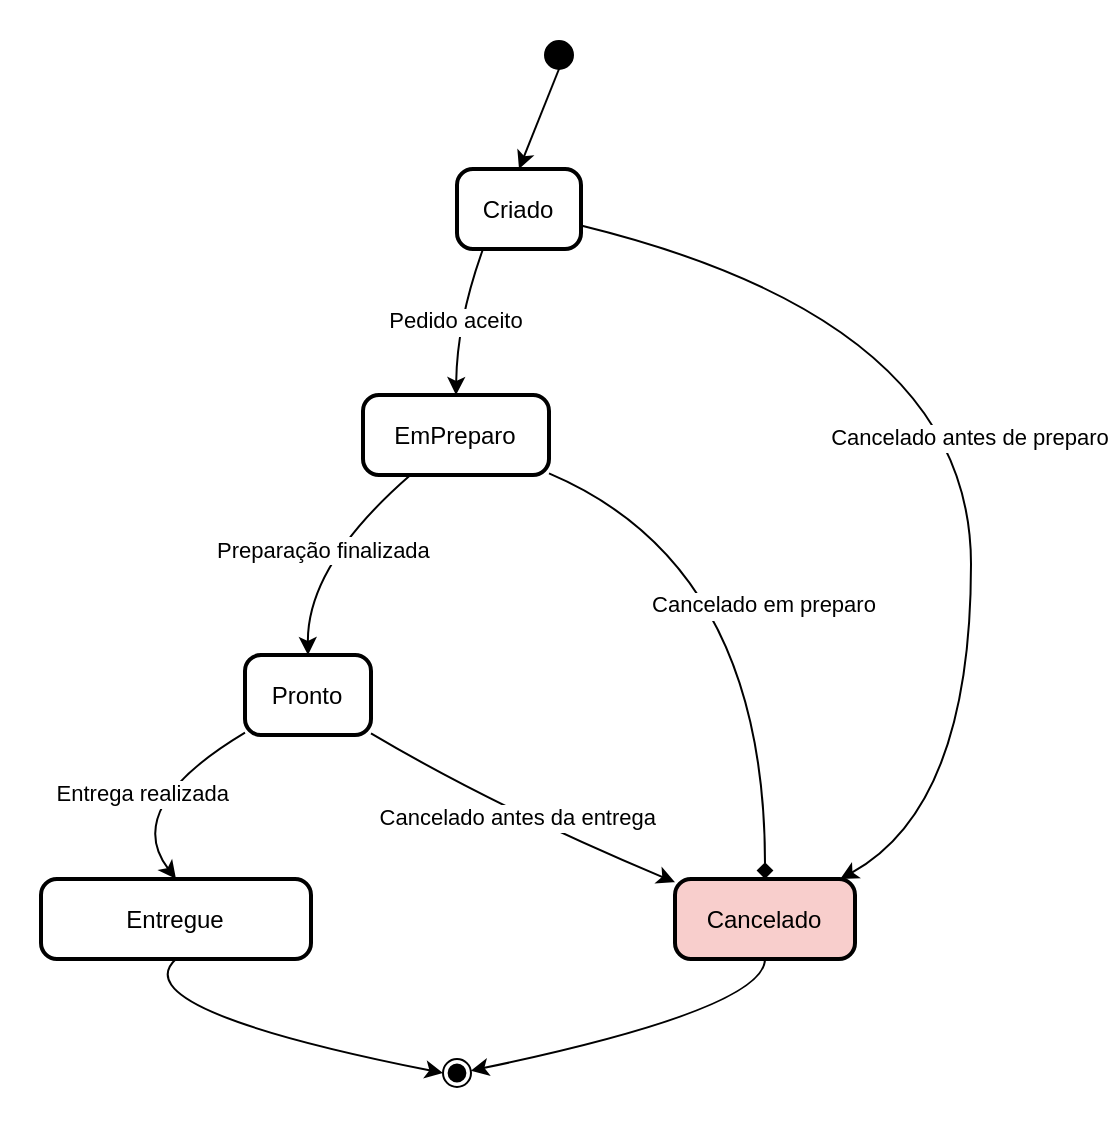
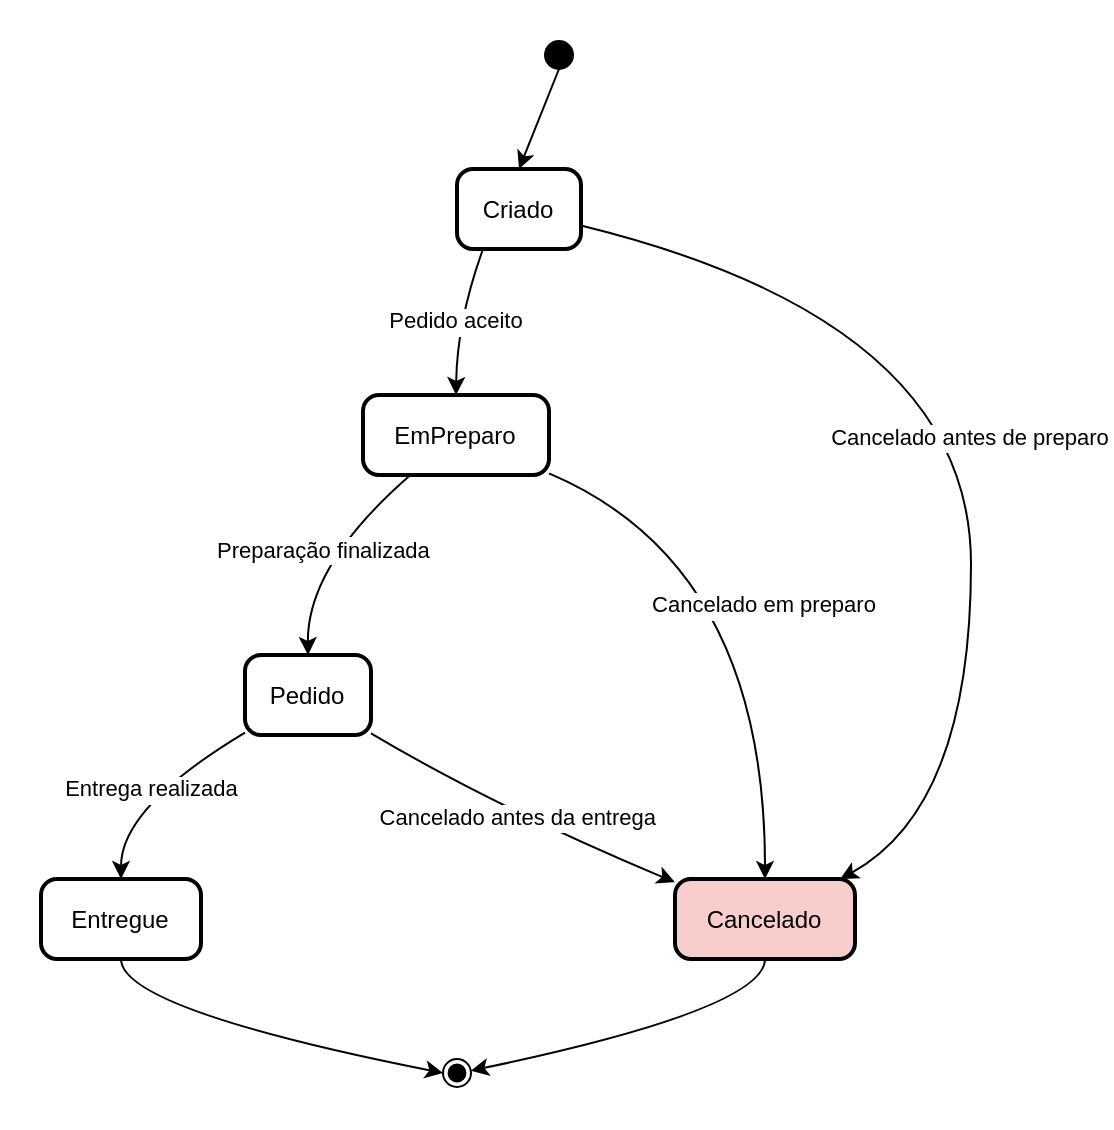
(307, 696) -> (307, 696)
(765, 863) -> (765, 864)
(176, 919) -> (121, 919)
